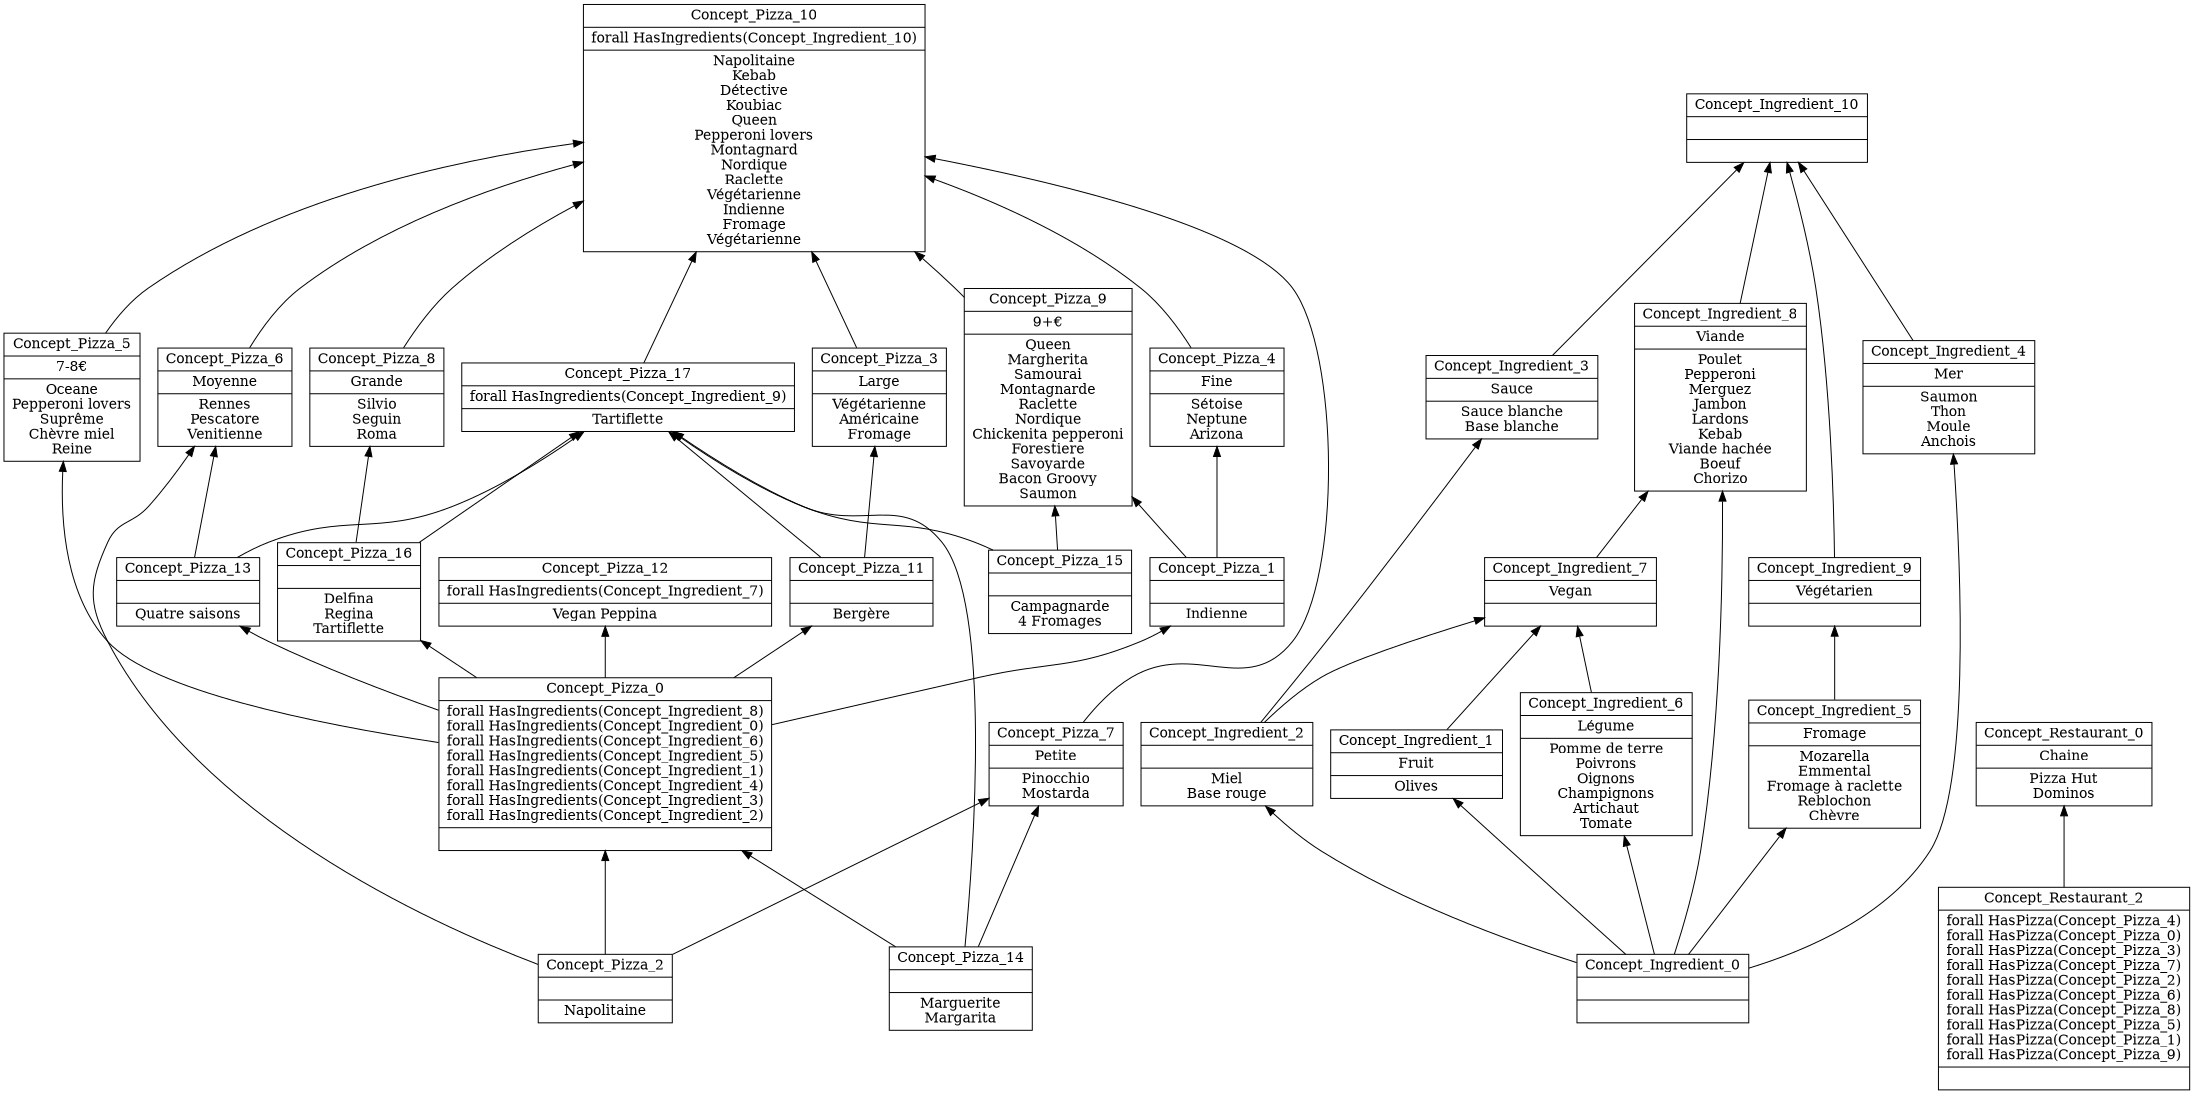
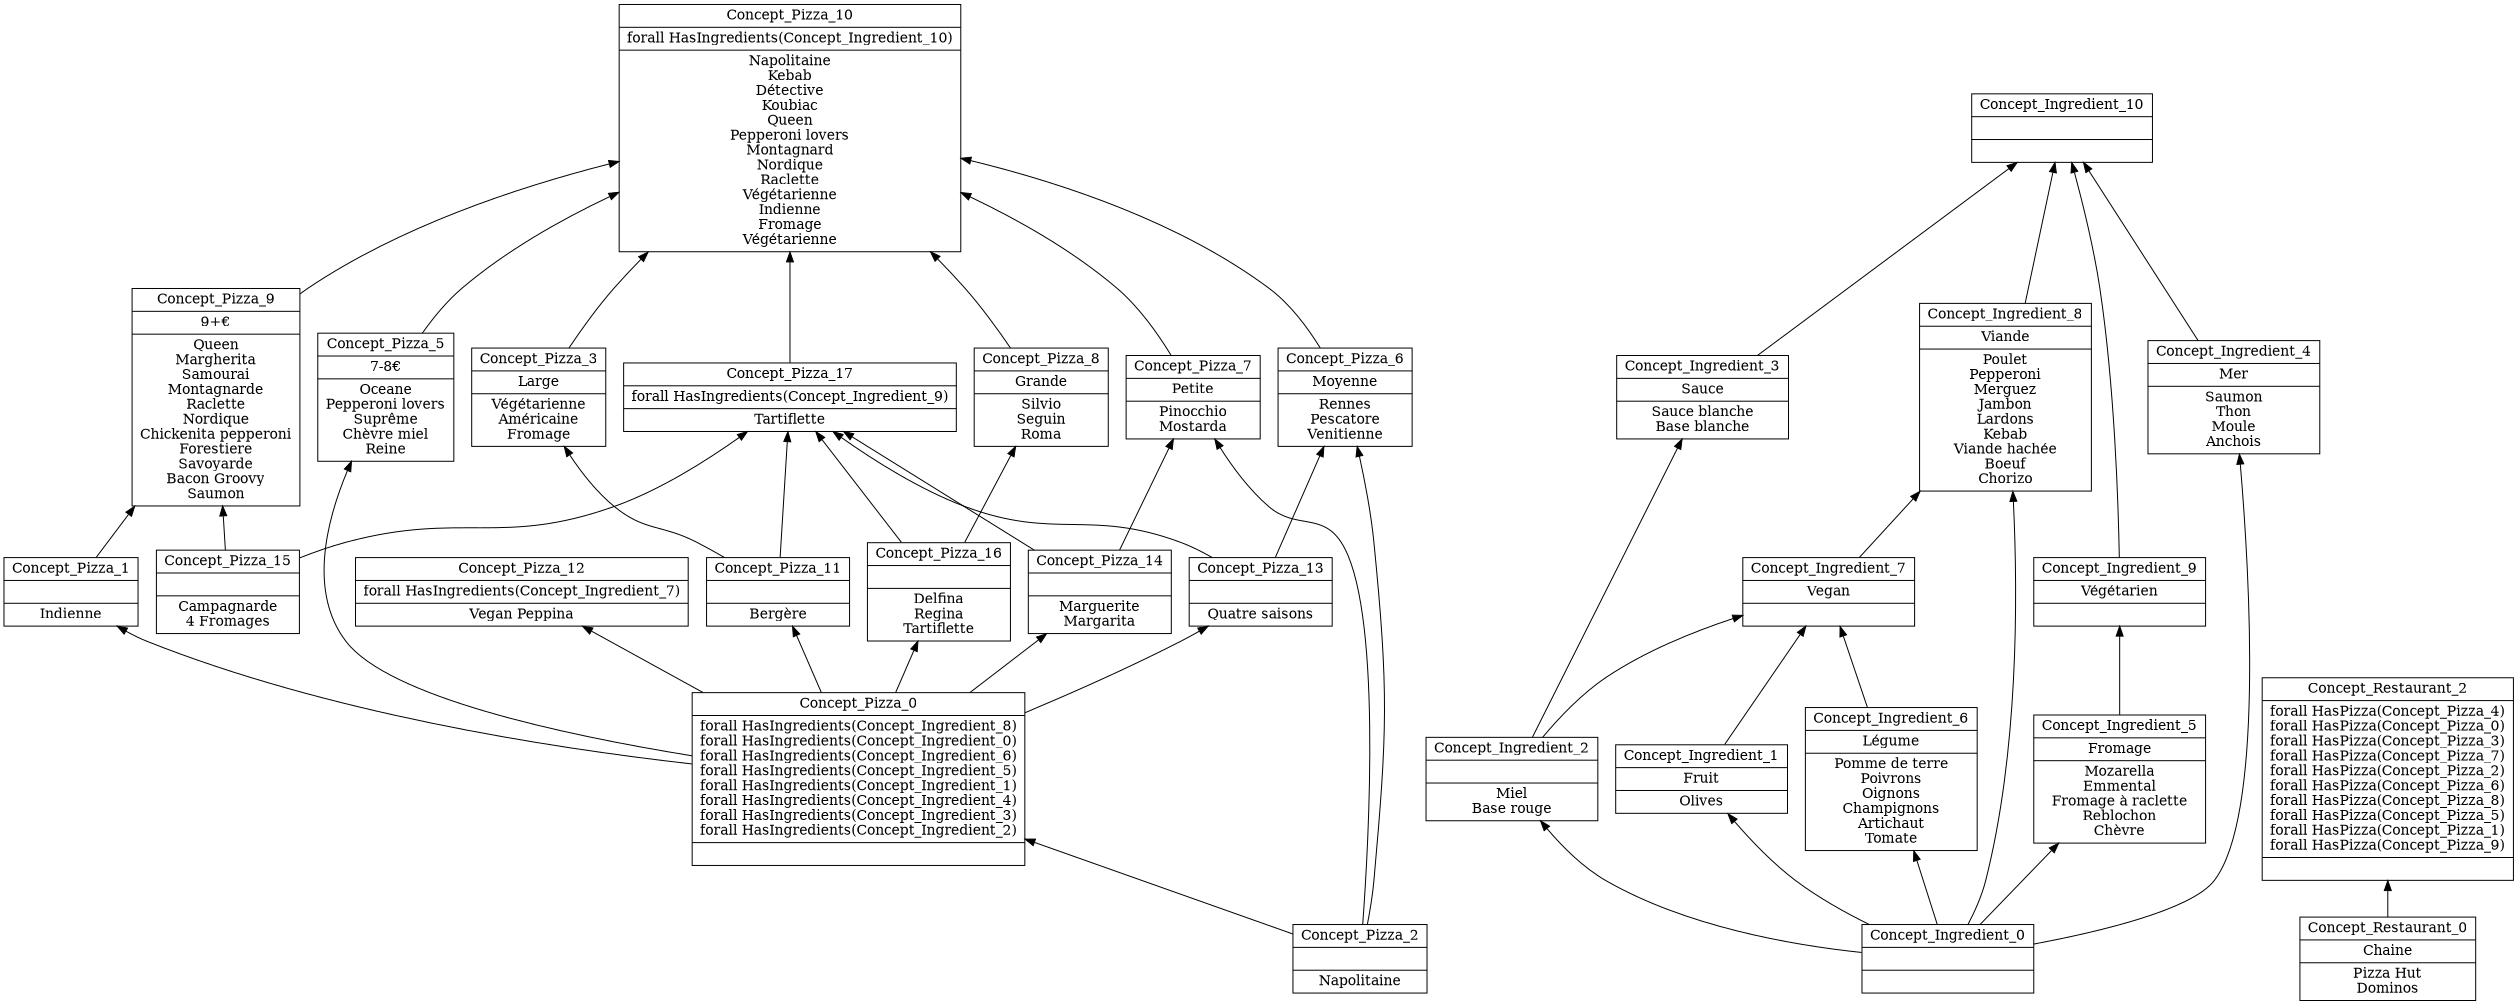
(1217, 397) -> none
(2064, 852) -> (2388, 904)
(823, 901) -> (1004, 666)
